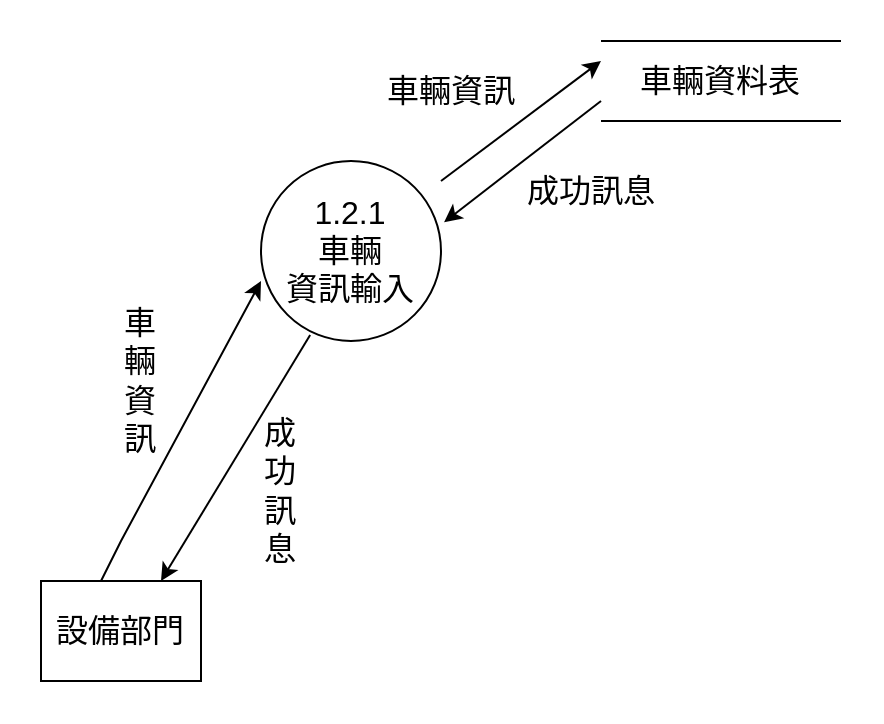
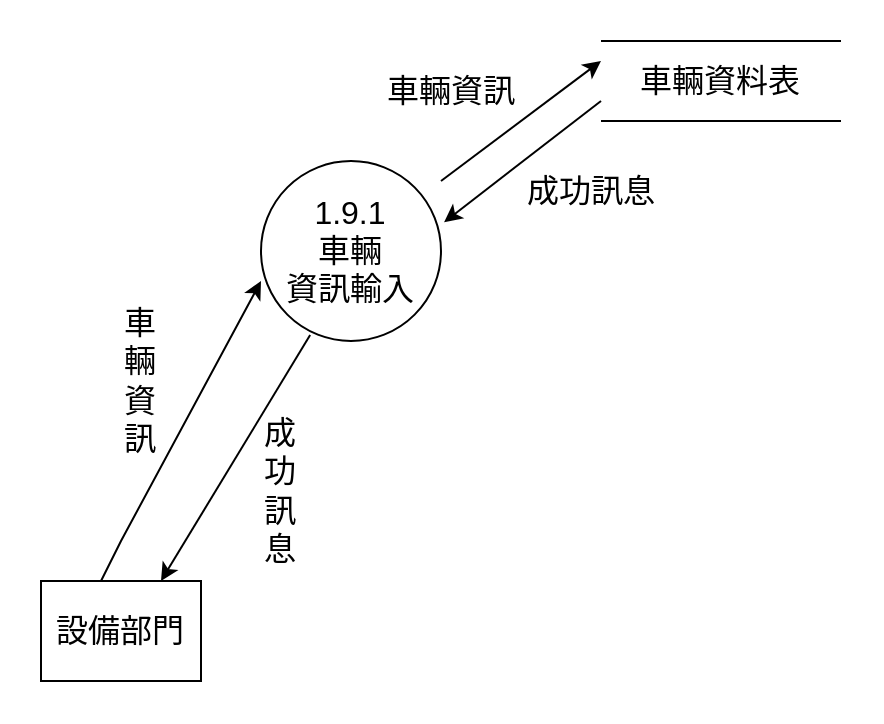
(351, 251) -> (351, 251)
